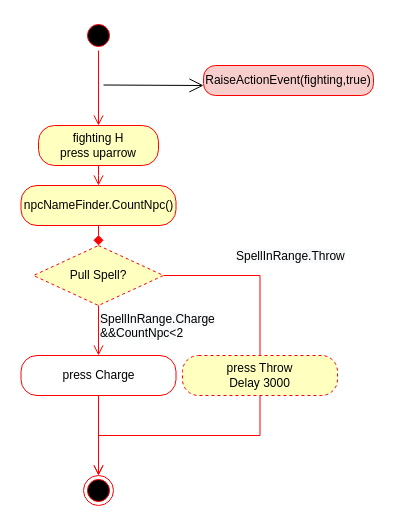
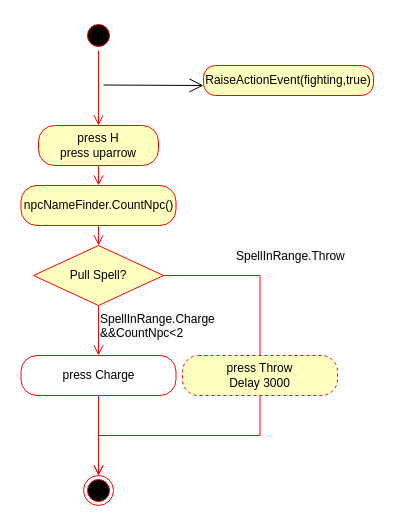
(289, 81) -> (289, 81)
(99, 146) -> (99, 146)
(99, 235) -> (99, 238)
(99, 276) -> (99, 276)
